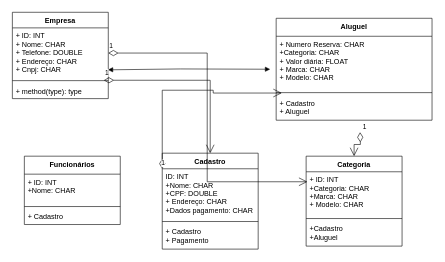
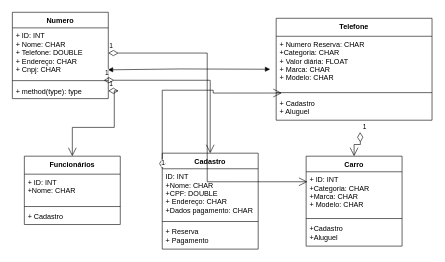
(60, 20) -> (60, 20)
(354, 26) -> (354, 26)
none -> (99, 128)
(354, 164) -> (354, 164)
(185, 232) -> (183, 232)
